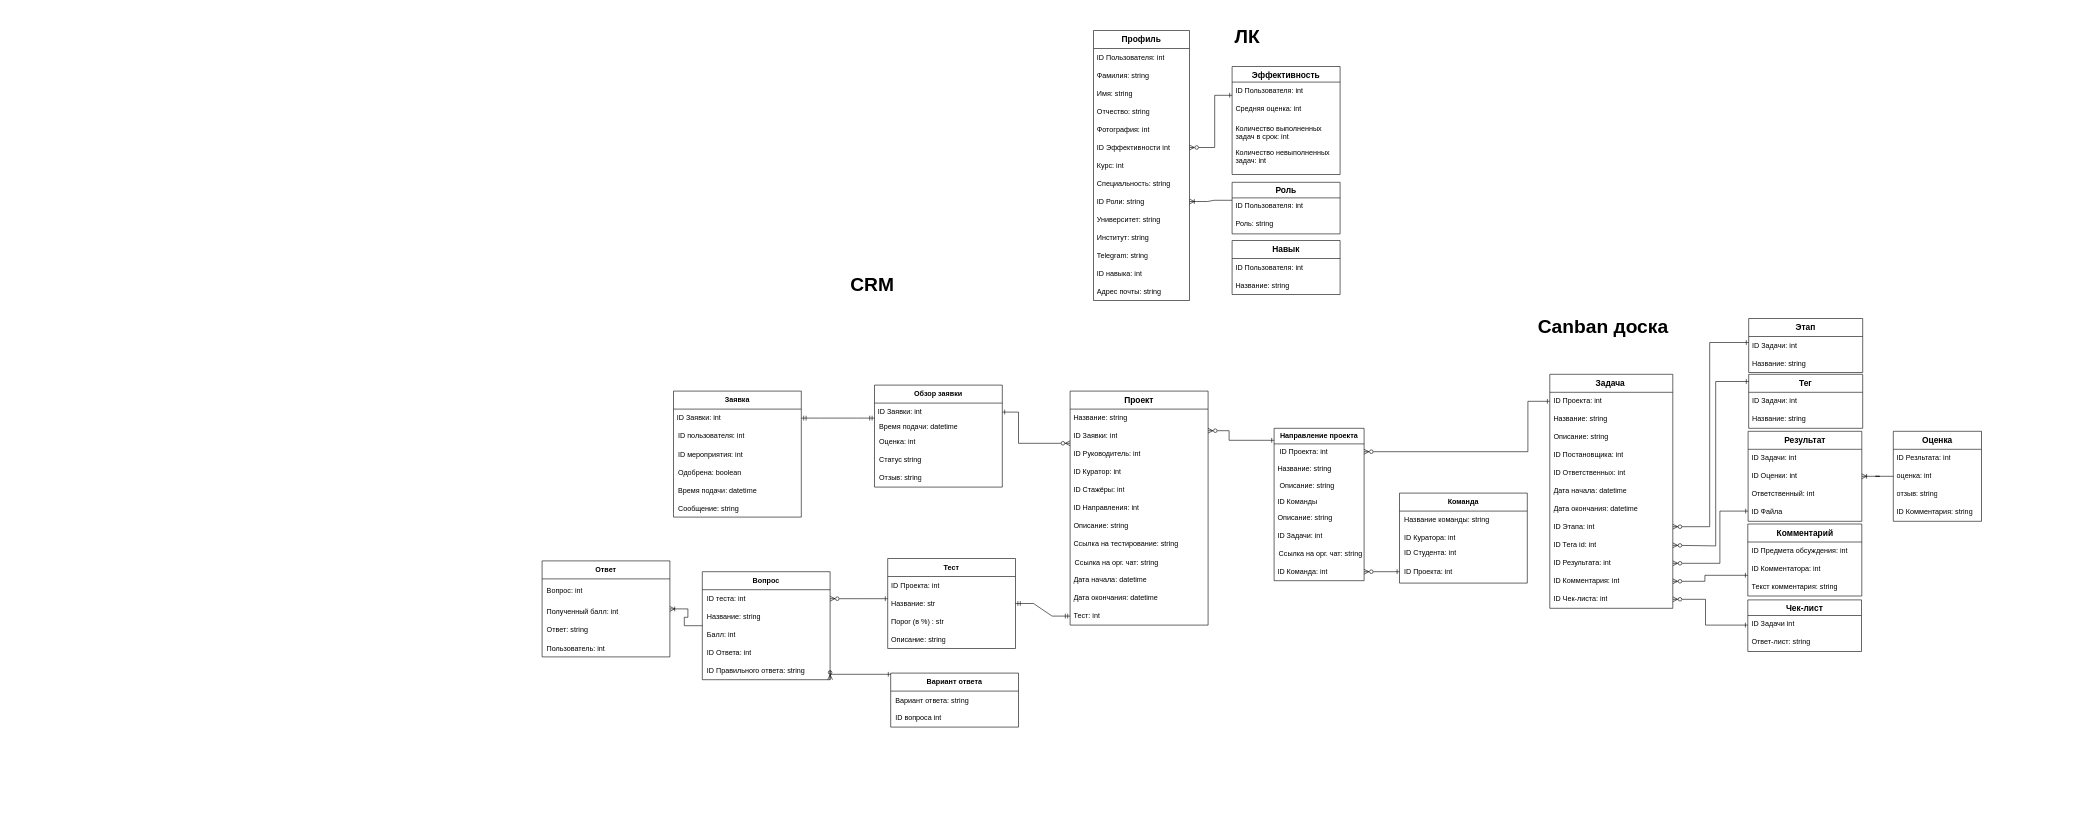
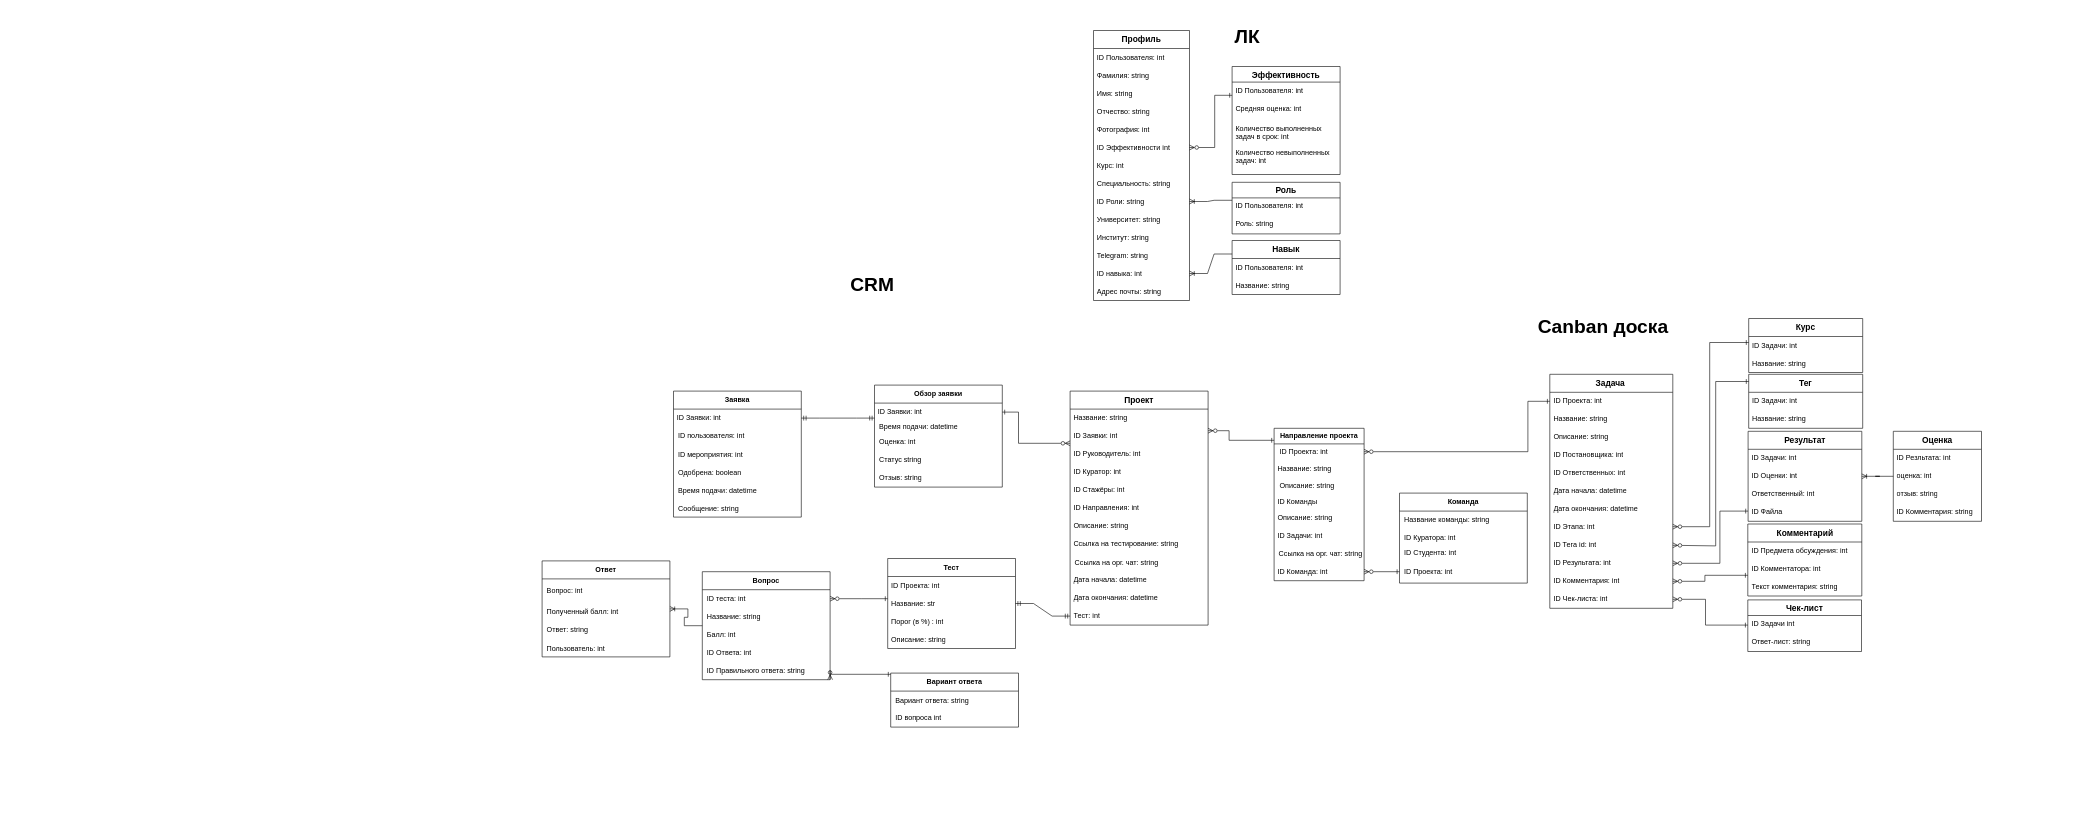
none -> (1208, 270)
(1806, 327) -> (1806, 327)
(921, 621) -> (920, 621)
